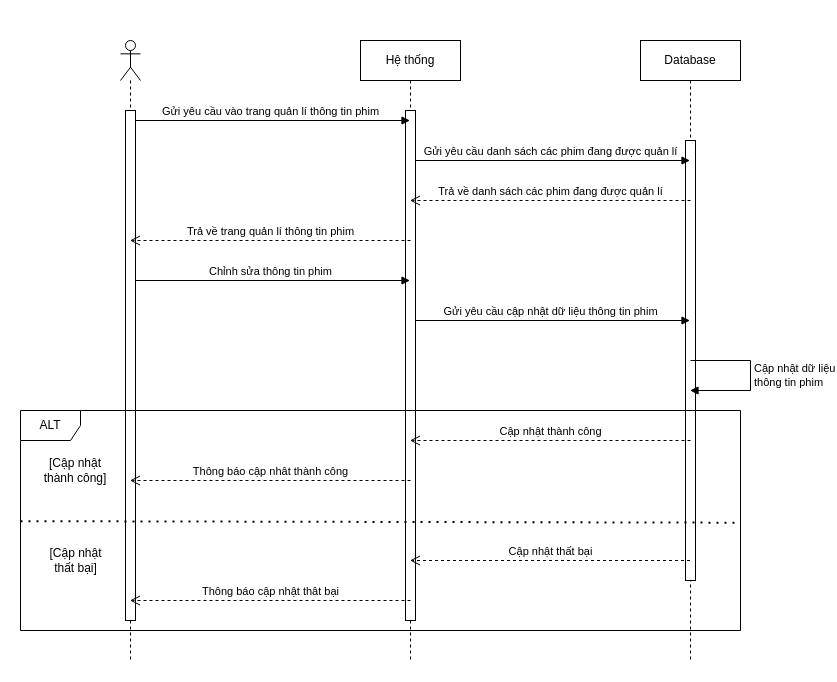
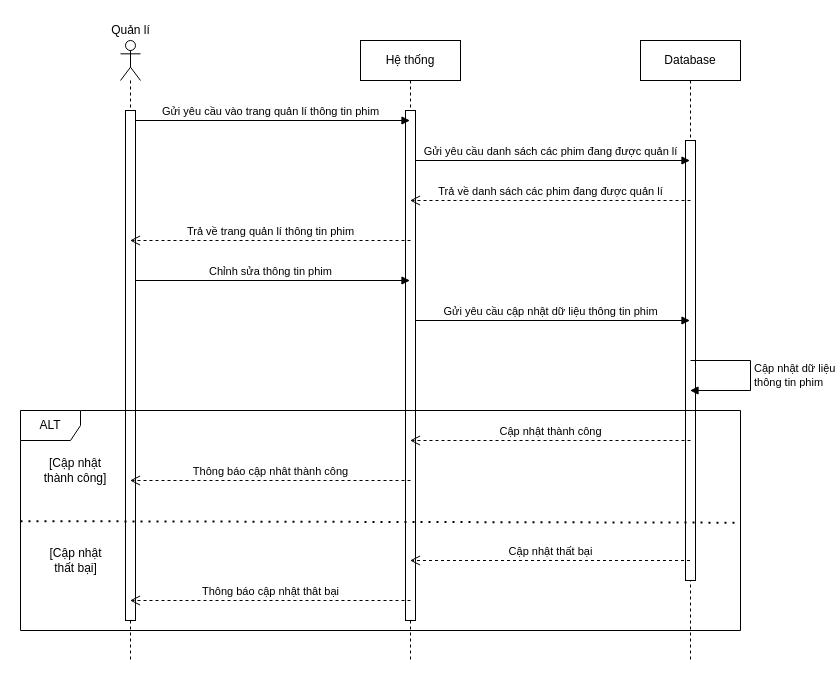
none -> (131, 31)
